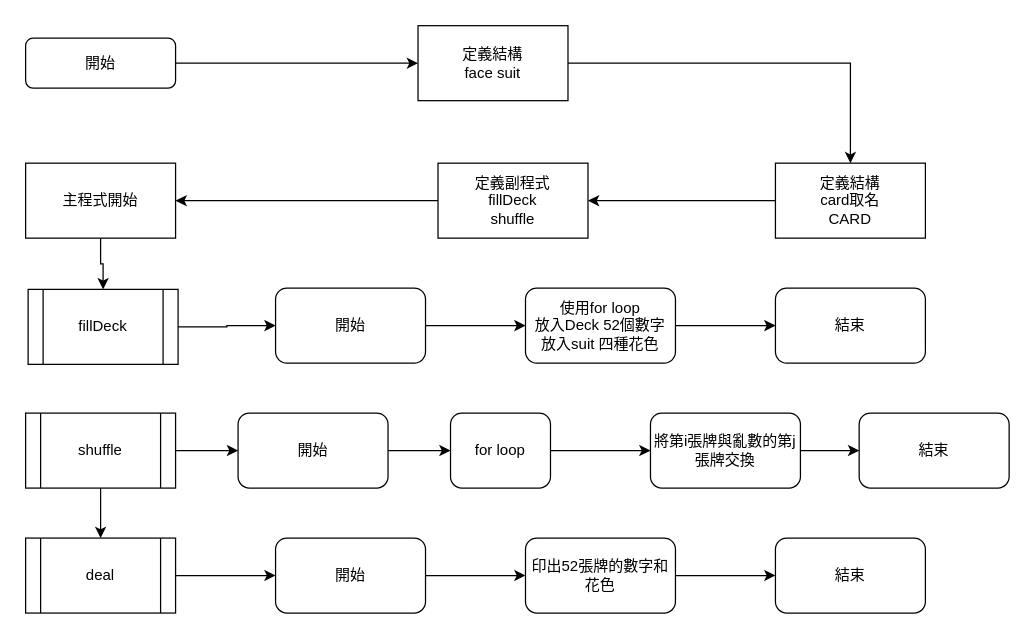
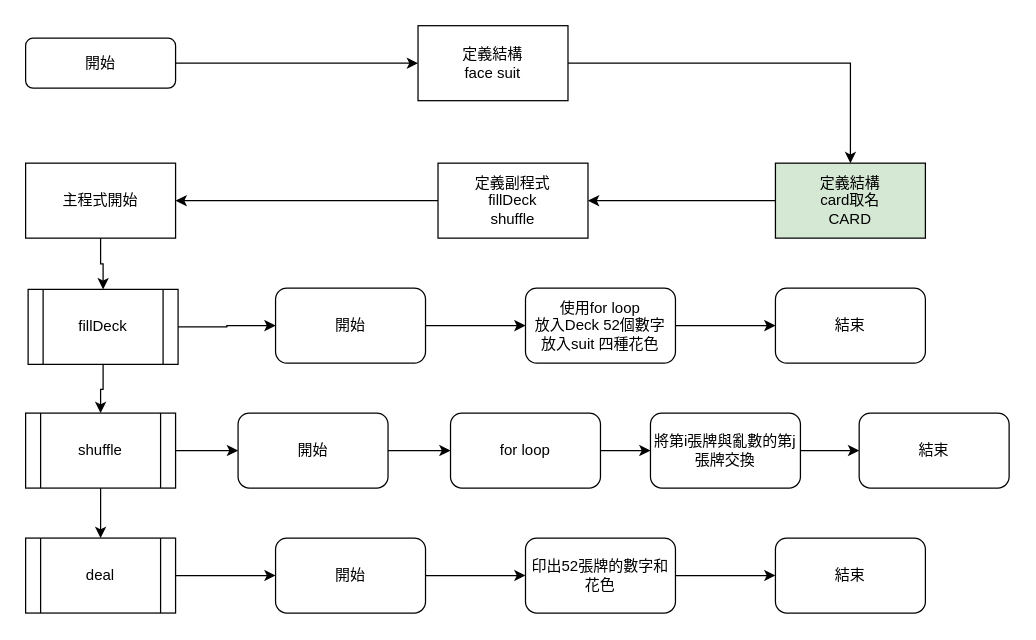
(851, 201) -> (851, 201)
none -> (103, 385)
(501, 451) -> (526, 451)
